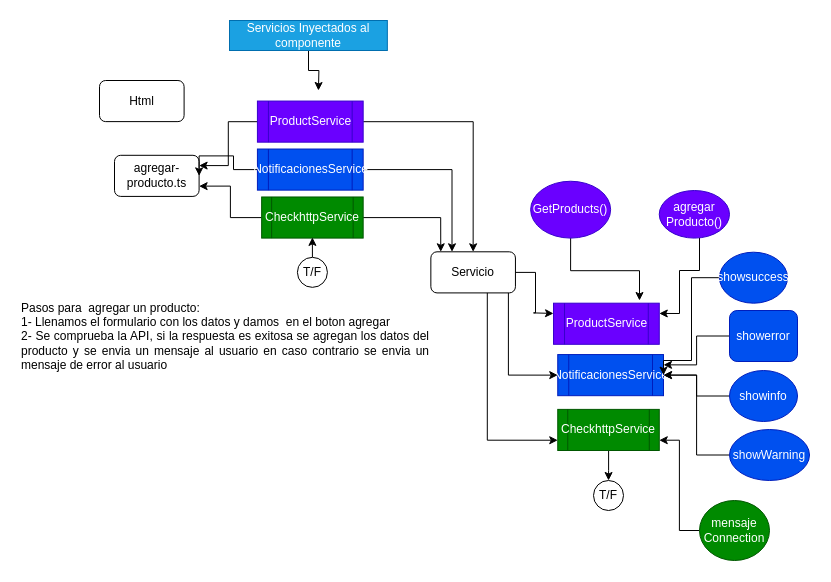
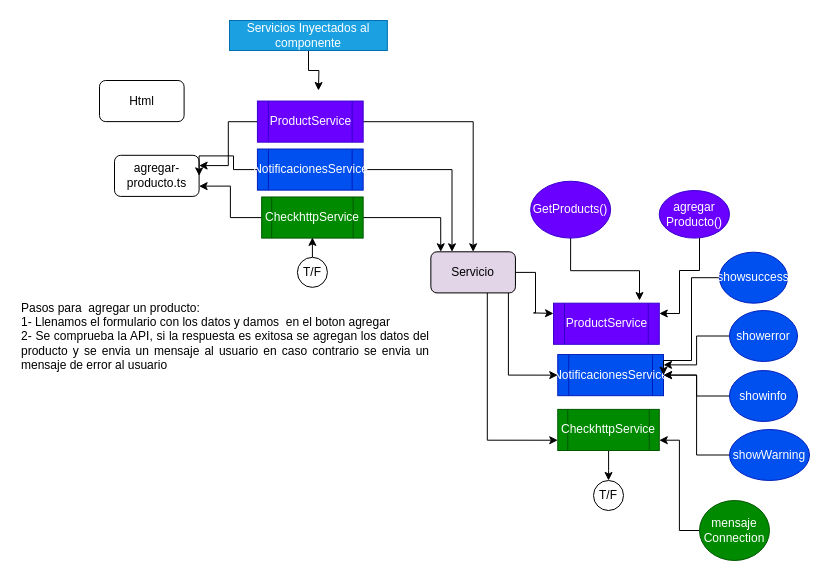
(473, 272) -> (473, 272)
(764, 336) -> (764, 336)
